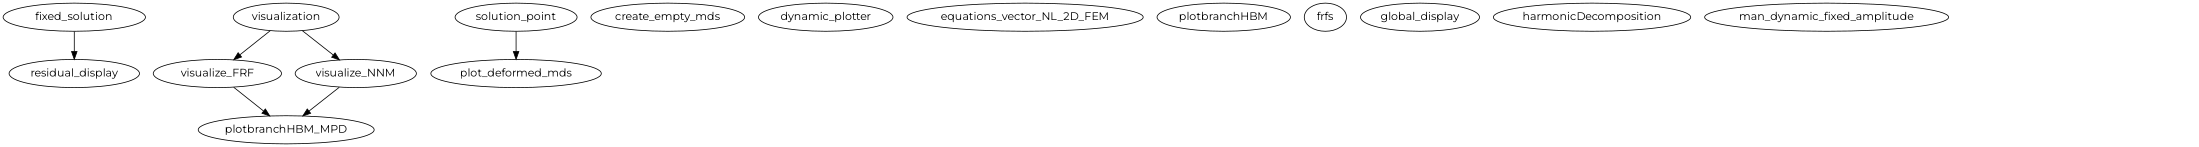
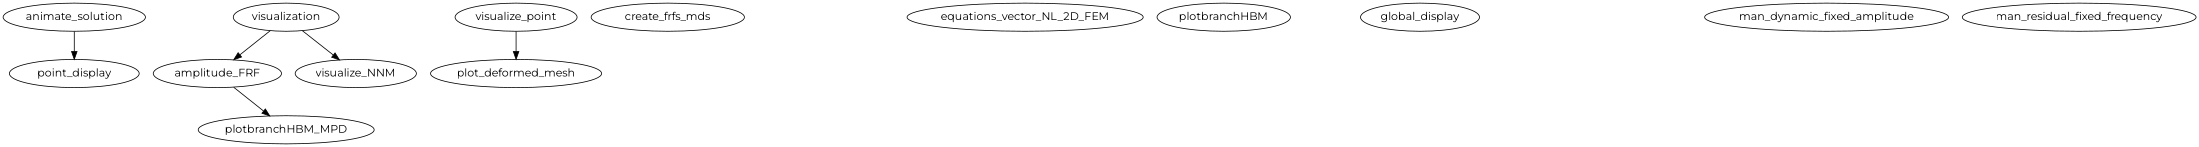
(74, 17) -> (74, 17)
(516, 17) -> (516, 17)
(668, 17) -> (668, 17)
(826, 17) -> none
(1325, 17) -> none
(1592, 17) -> none
none -> (2079, 17)
(74, 74) -> (74, 74)
(217, 74) -> (217, 74)
(516, 74) -> (516, 74)
(324, 99) -> none
